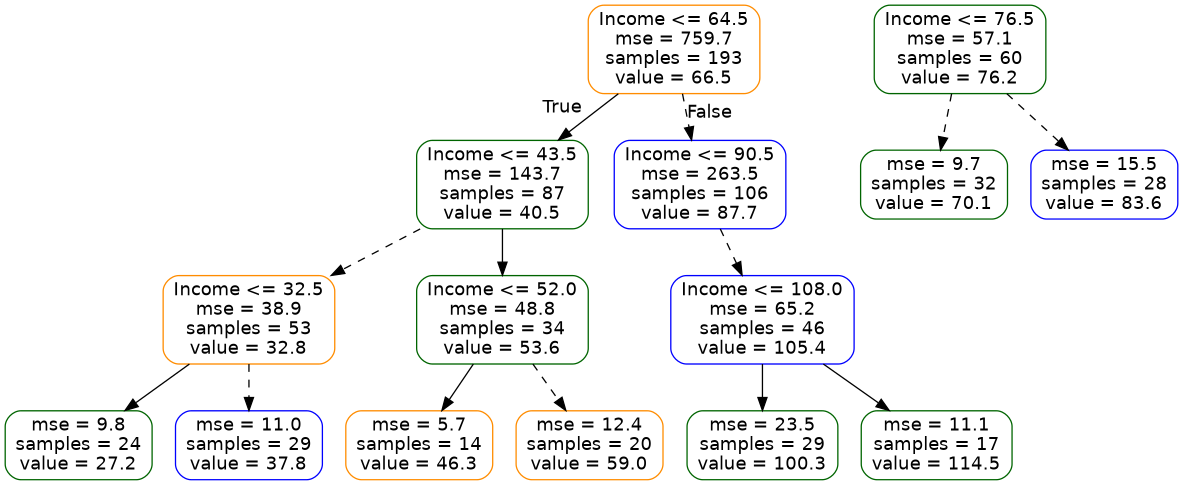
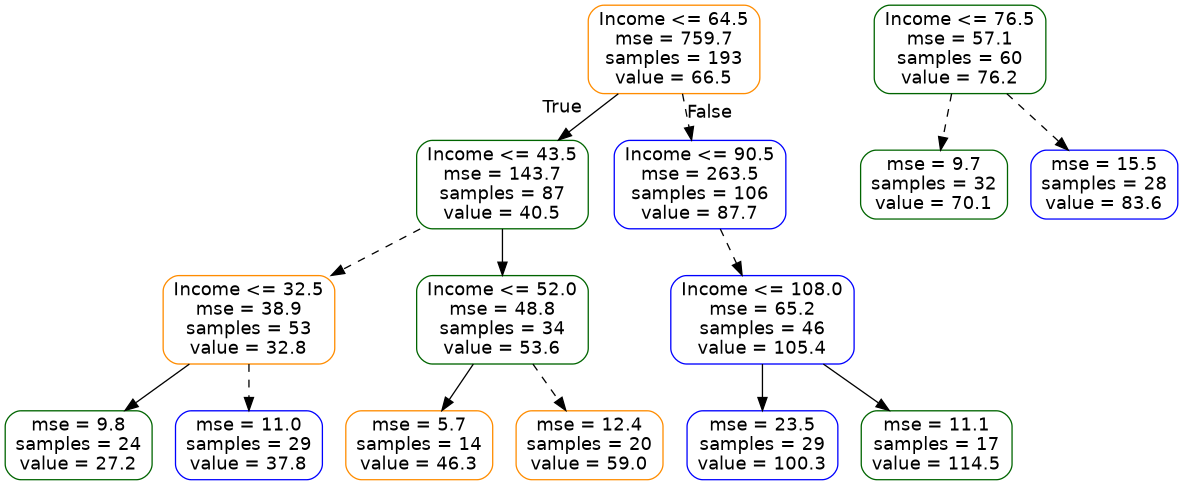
(762, 445) -> (762, 445)
